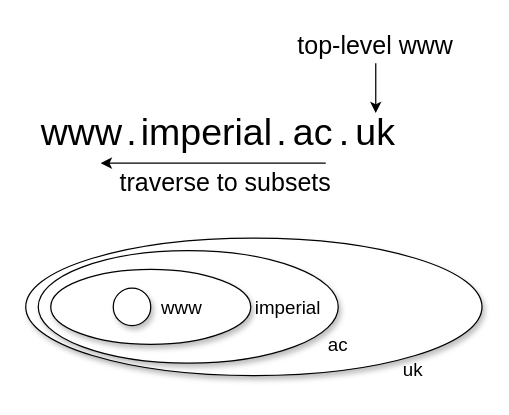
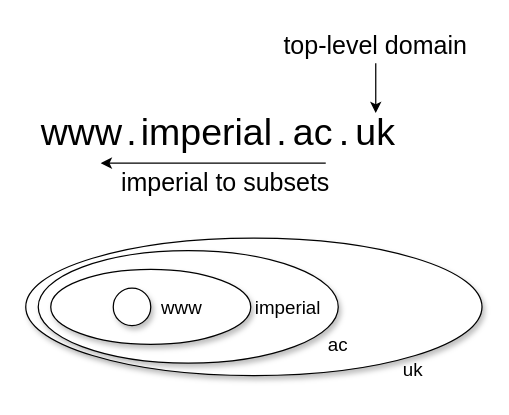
(376, 44) -> (376, 44)
(226, 182) -> (226, 182)
